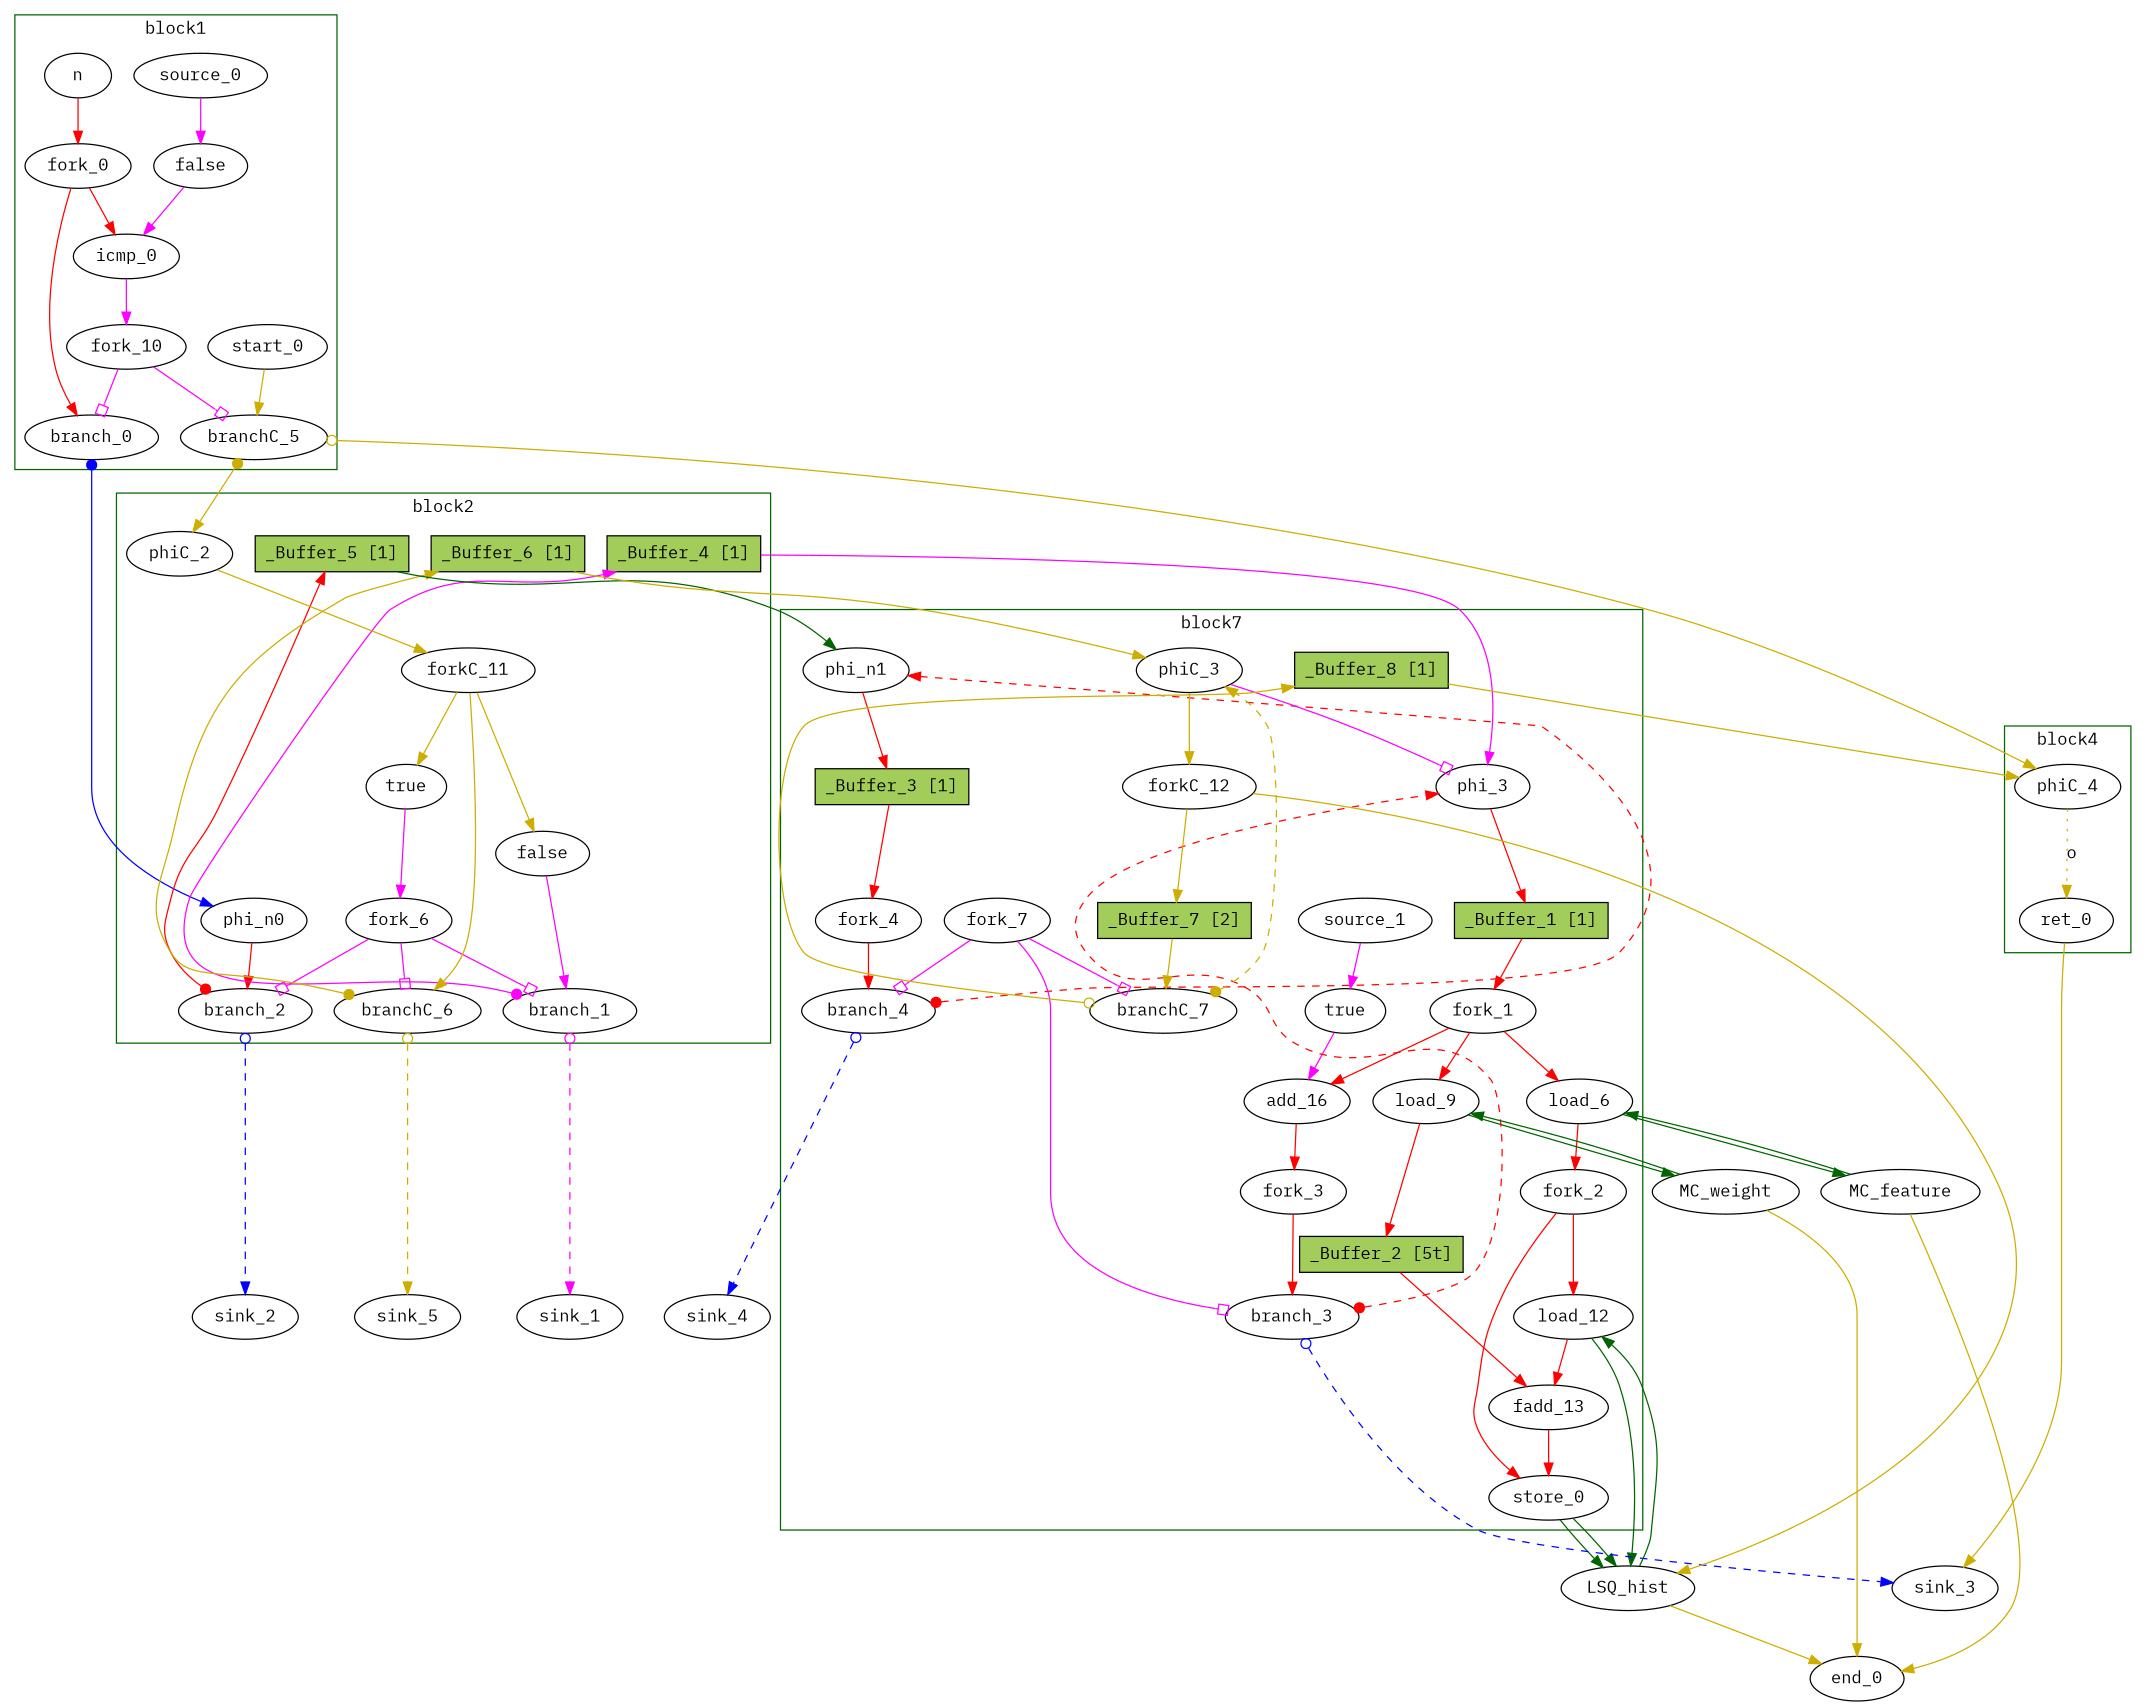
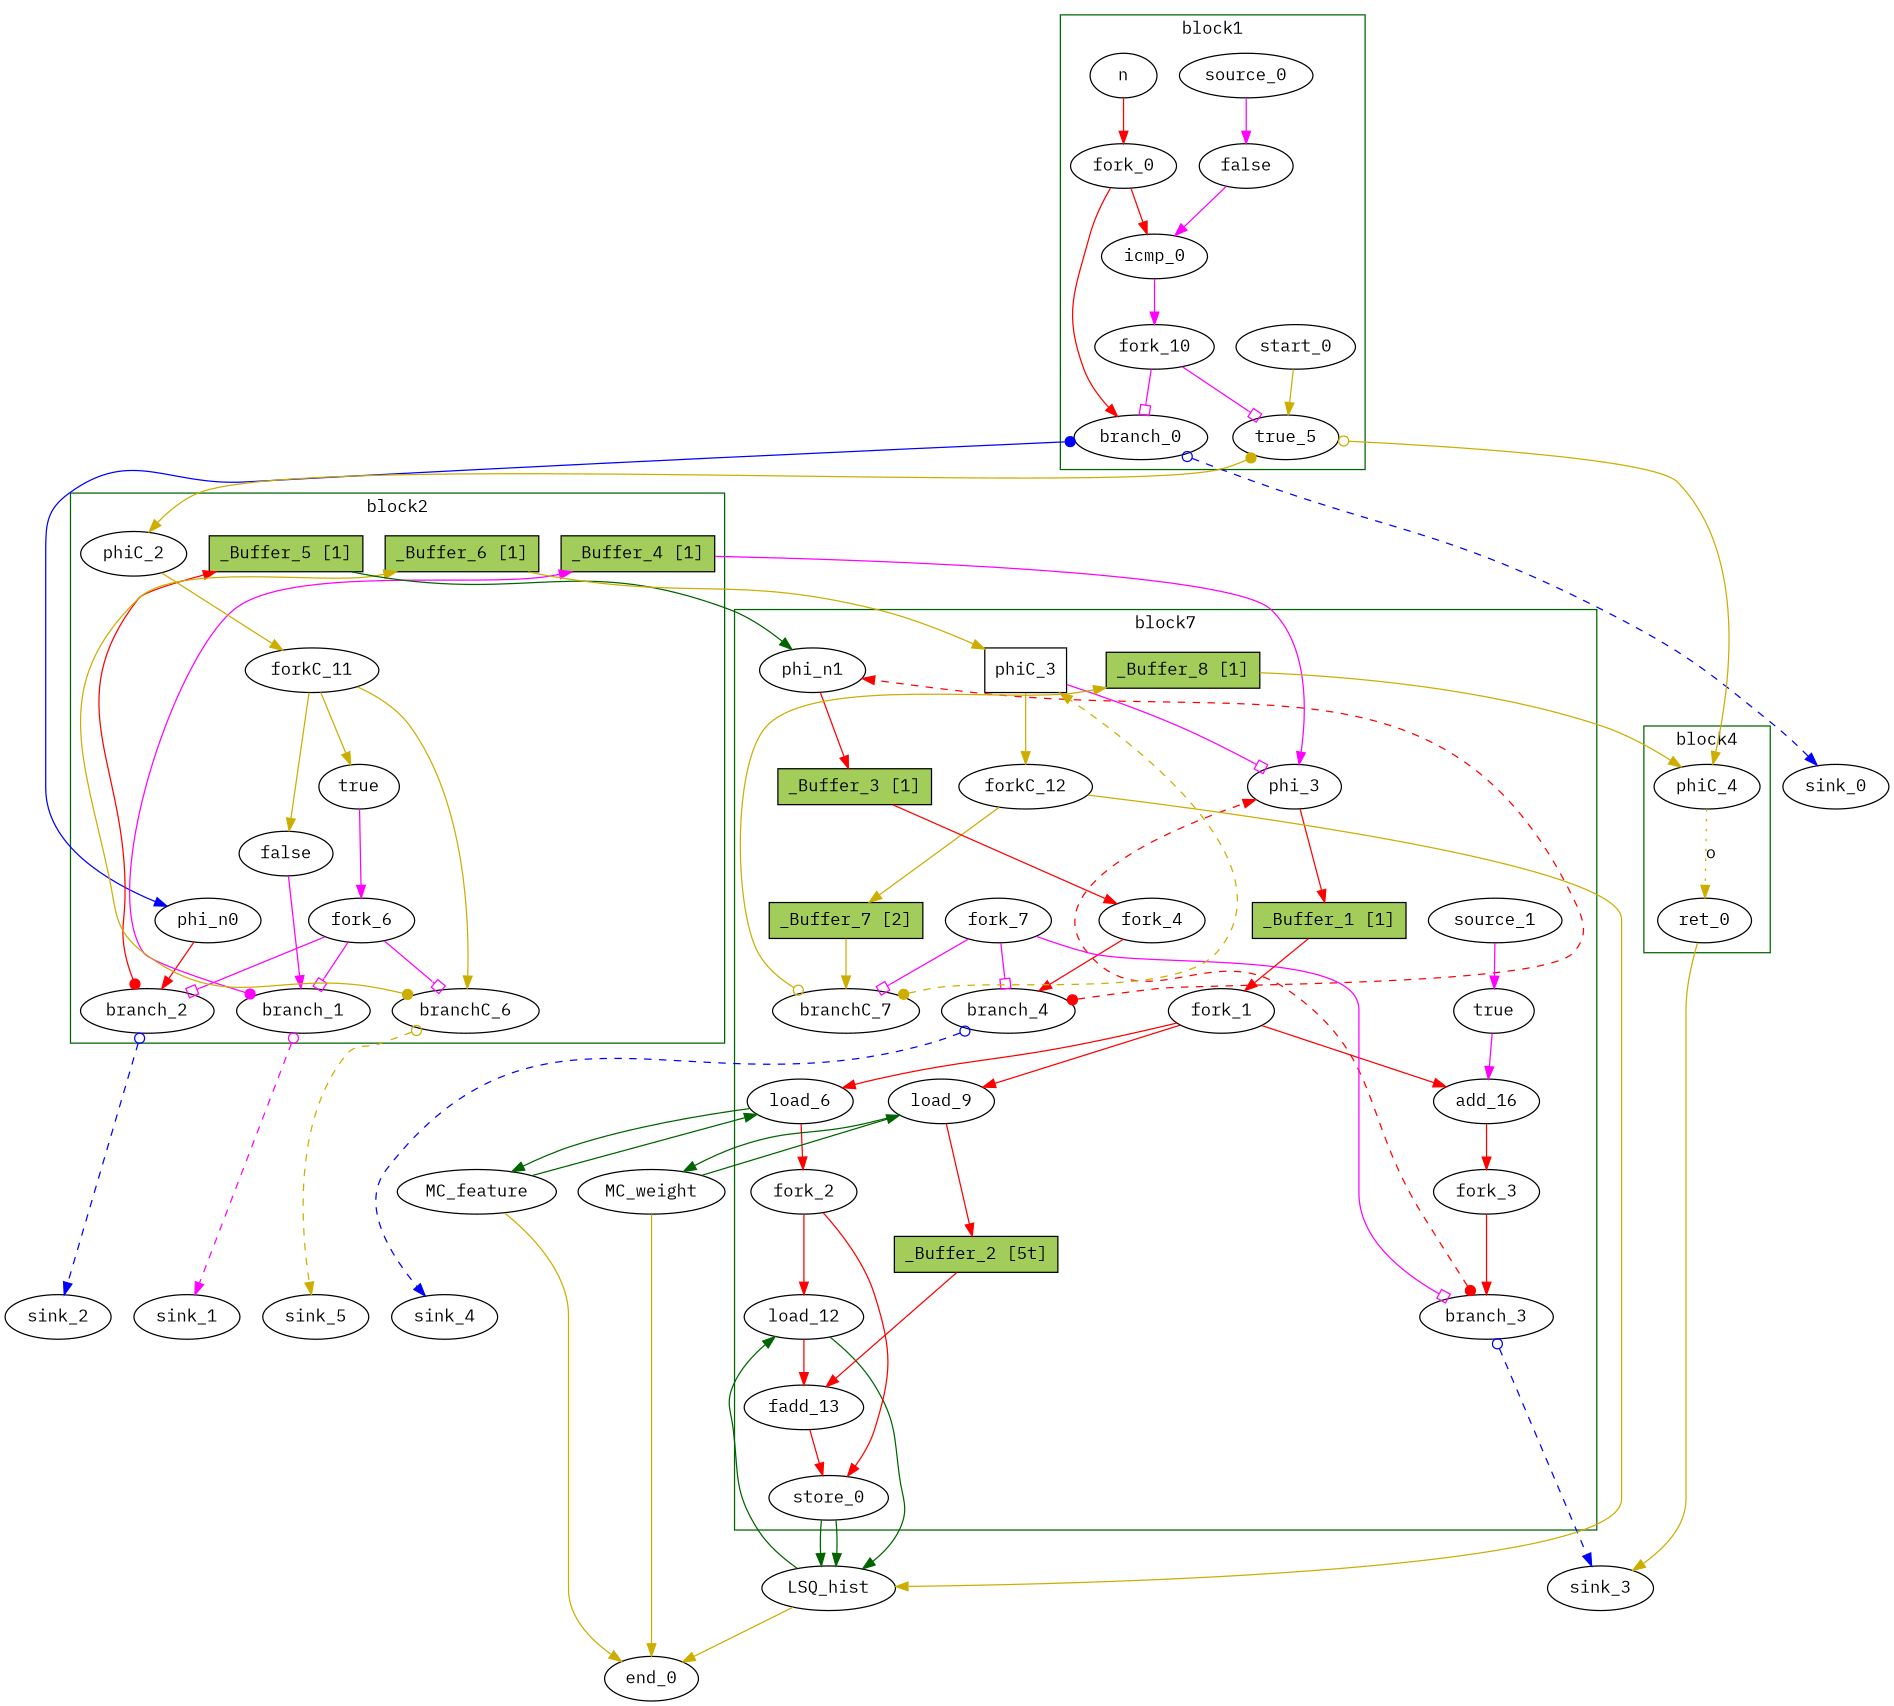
(254, 437) -> (1286, 437)
(1189, 670) -> (1026, 670)
none -> (1836, 787)
